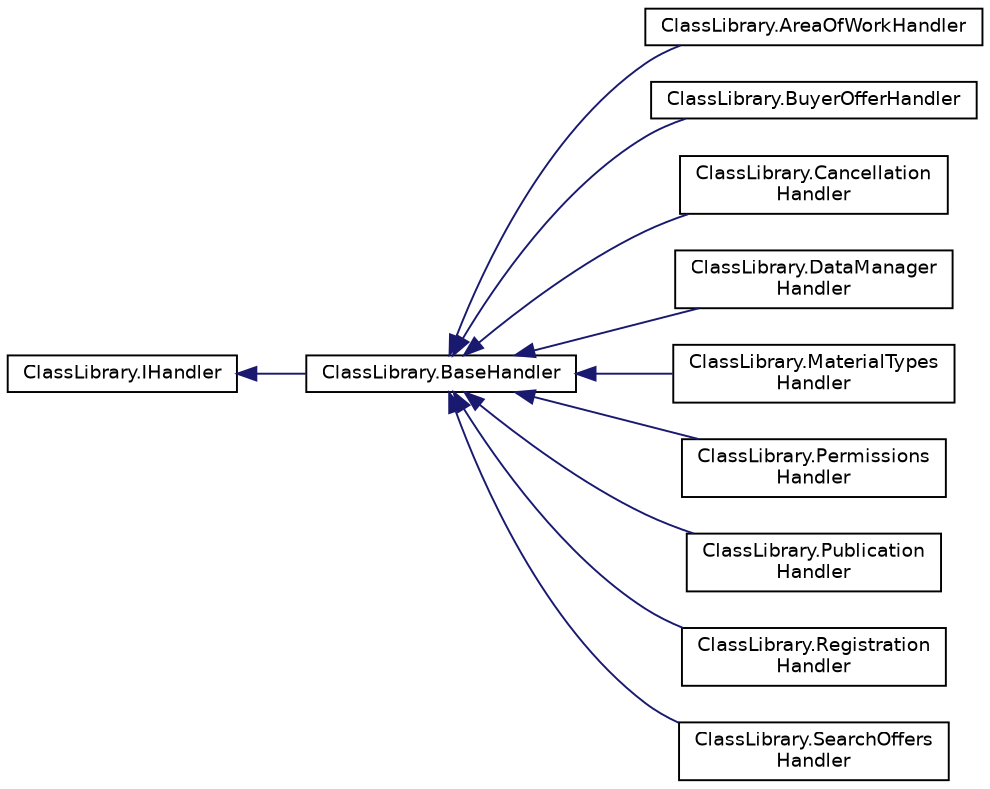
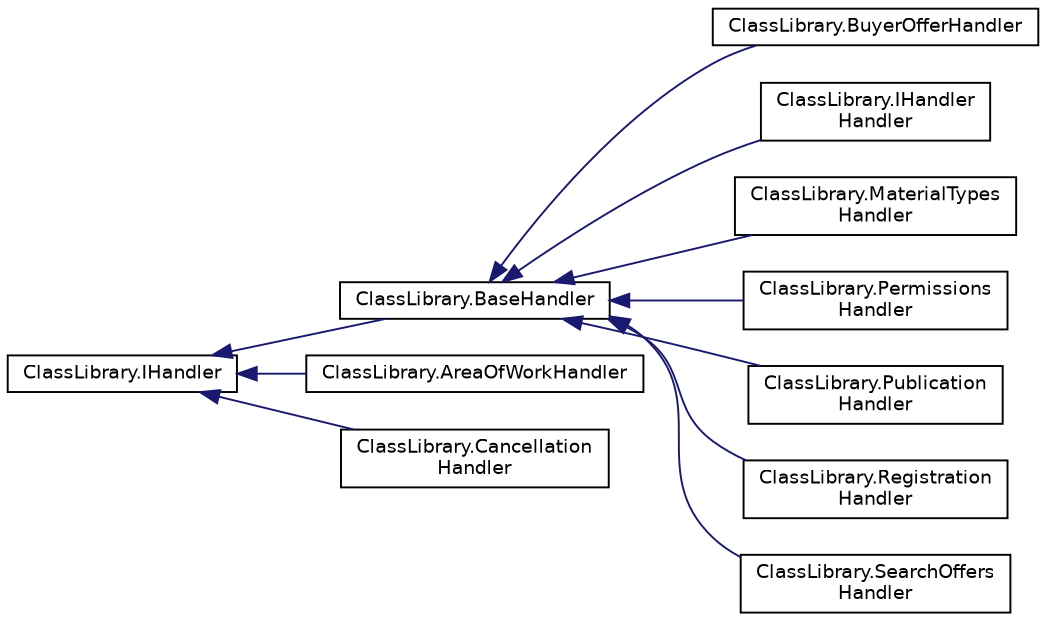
(544, 170) -> (281, 374)
(578, 269) -> (286, 413)
(814, 279) -> (876, 112)
